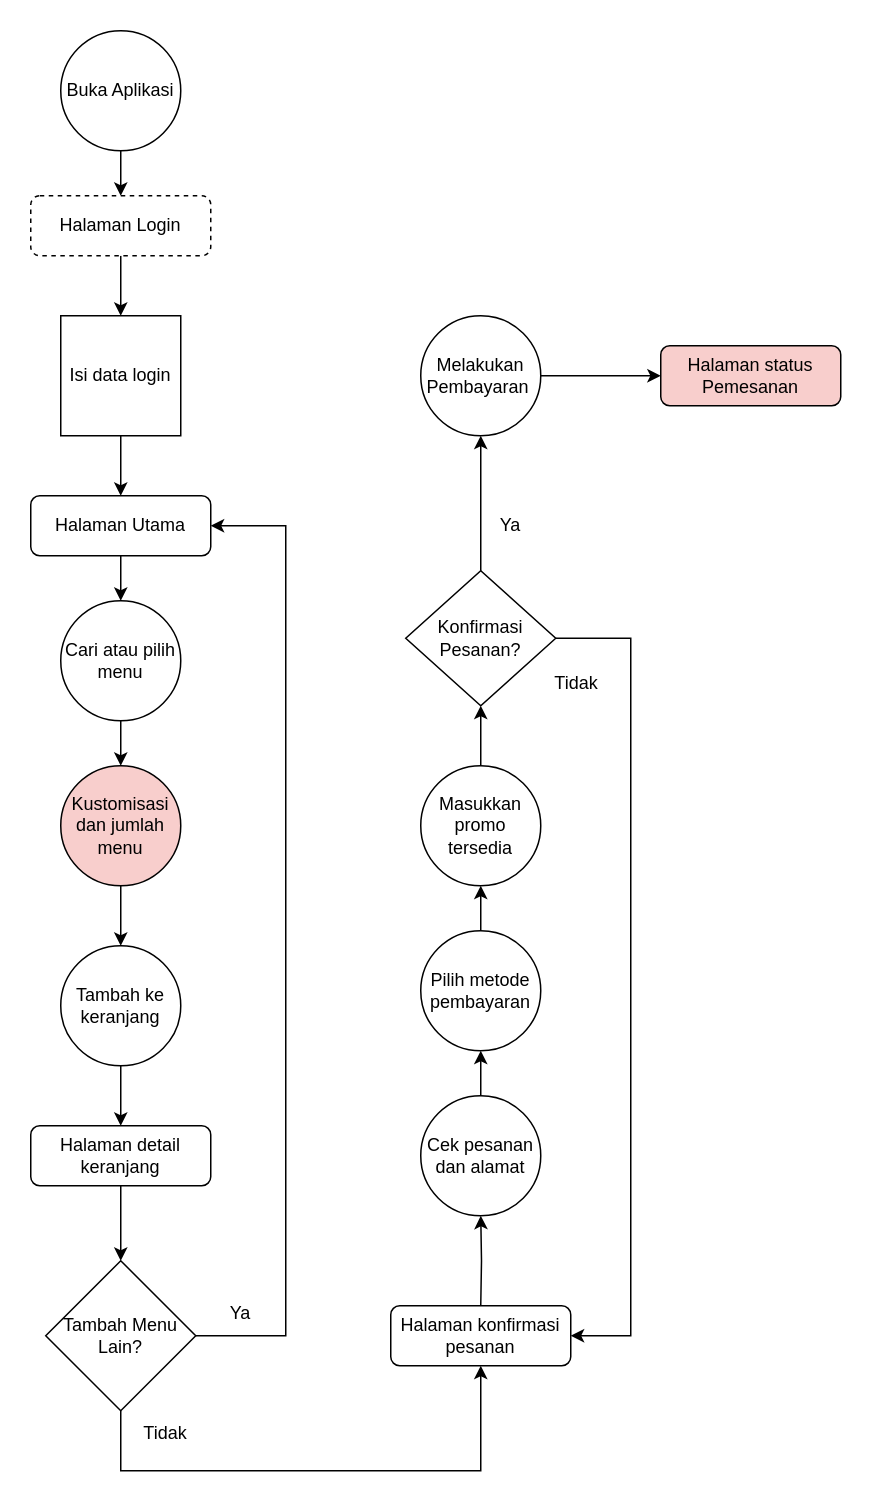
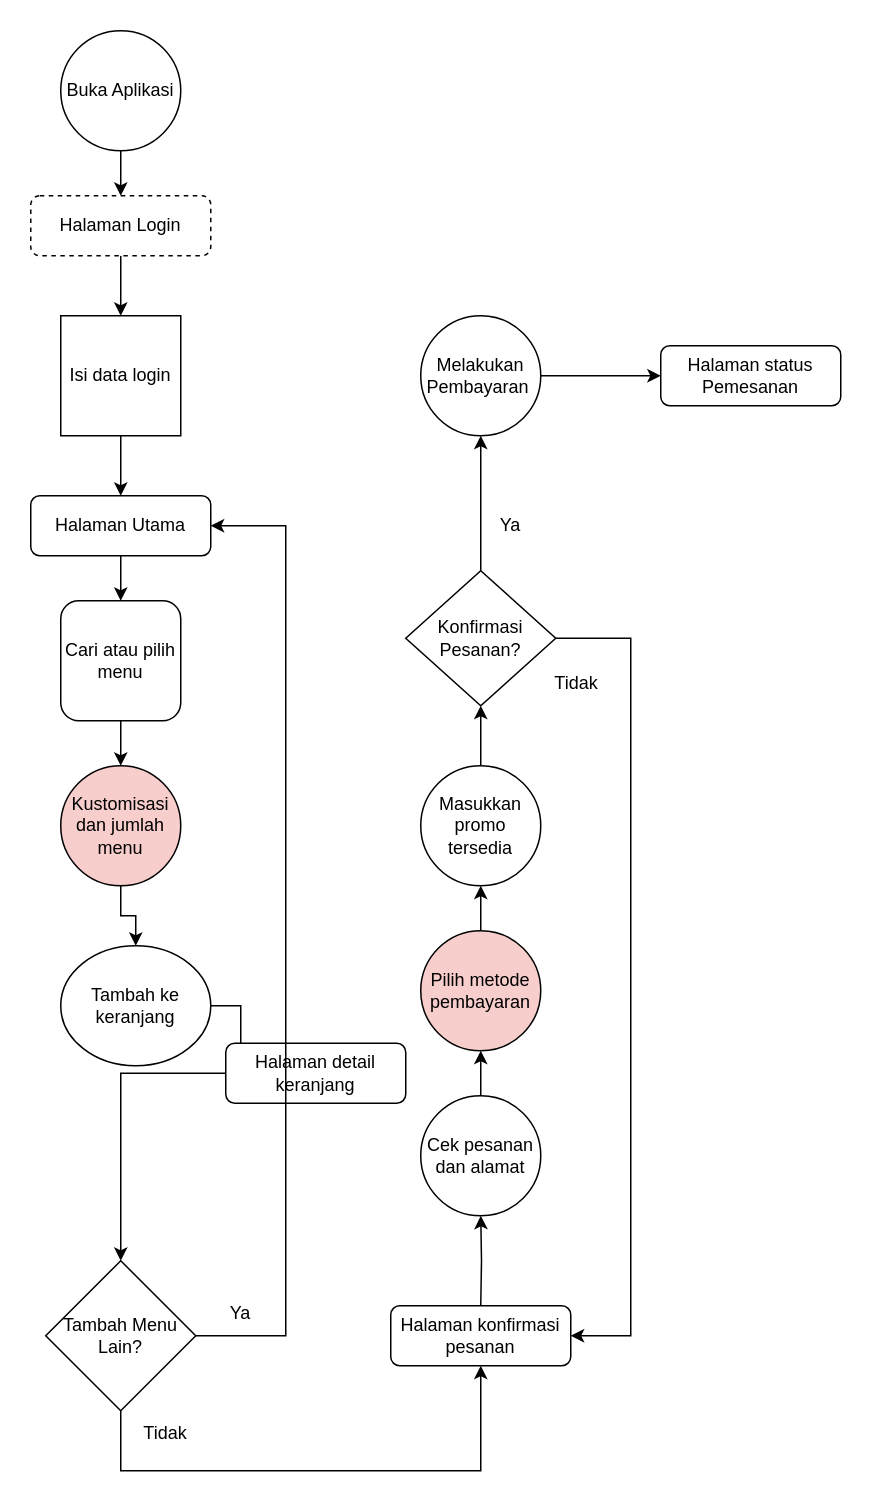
(751, 376) -> (751, 376)
(121, 661) -> (121, 661)
(481, 991) -> (481, 991)
(121, 1006) -> (136, 1006)
(121, 1156) -> (316, 1073)
